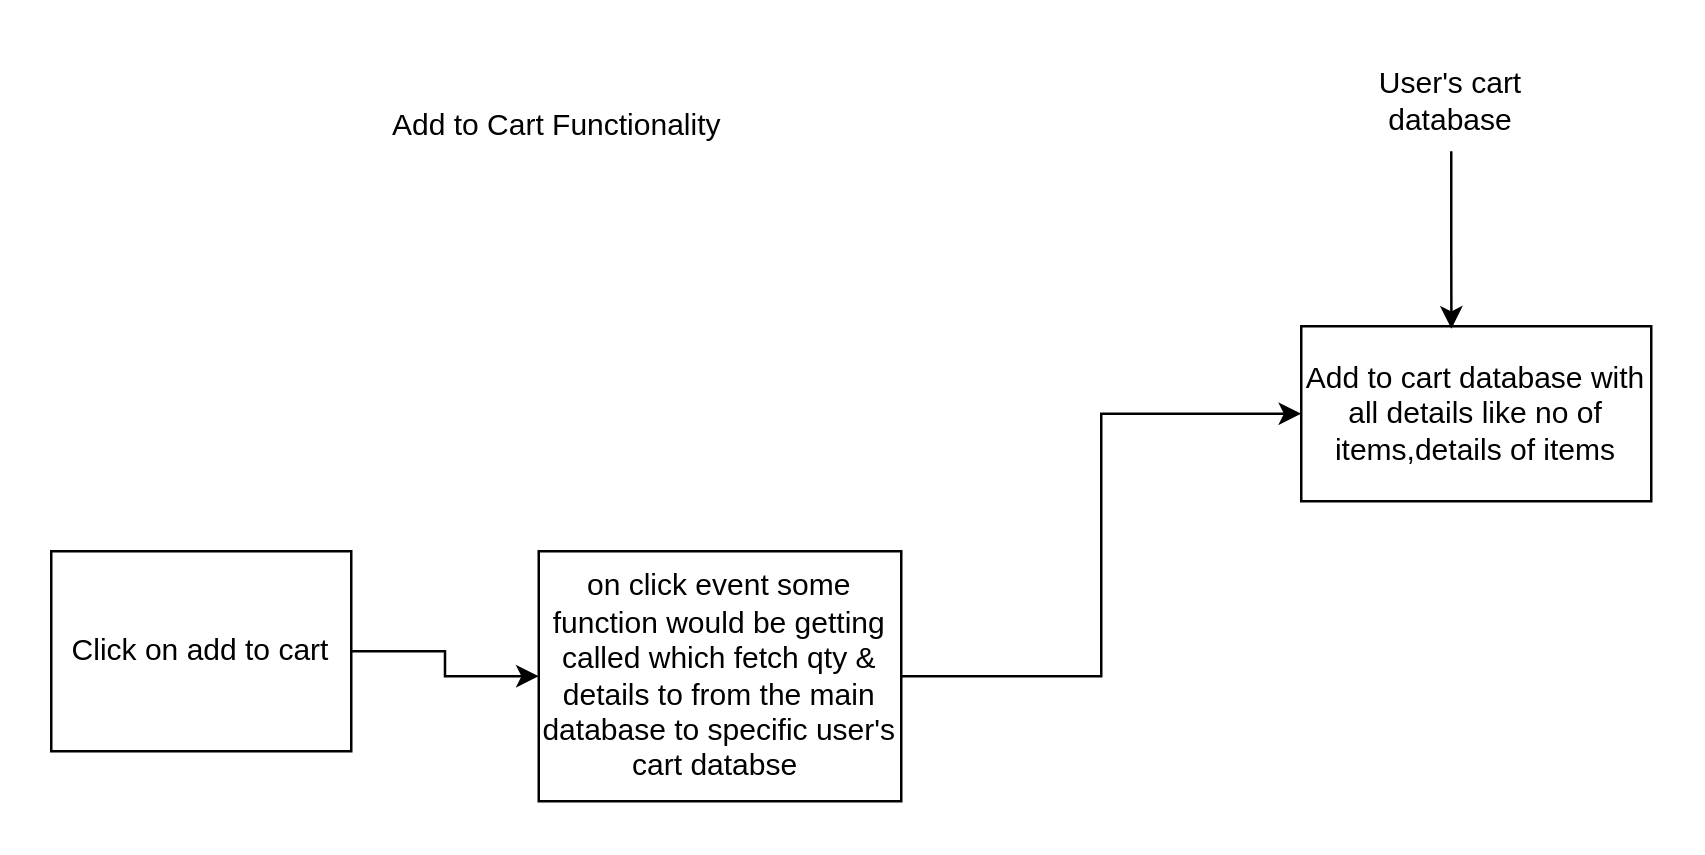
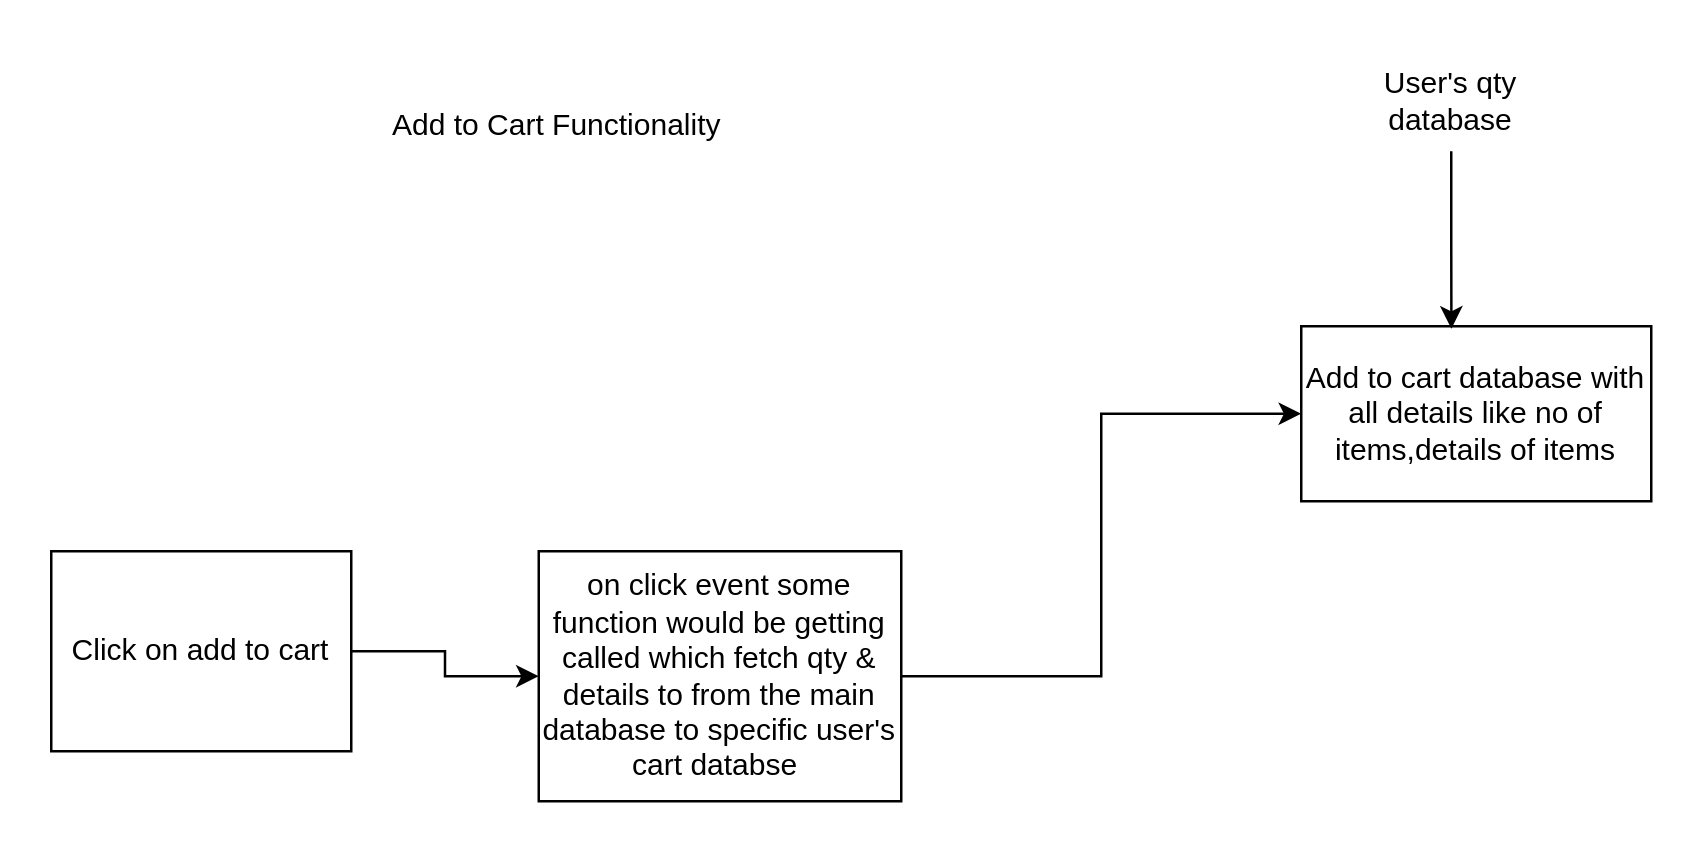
(1451, 101) -> (1451, 101)
